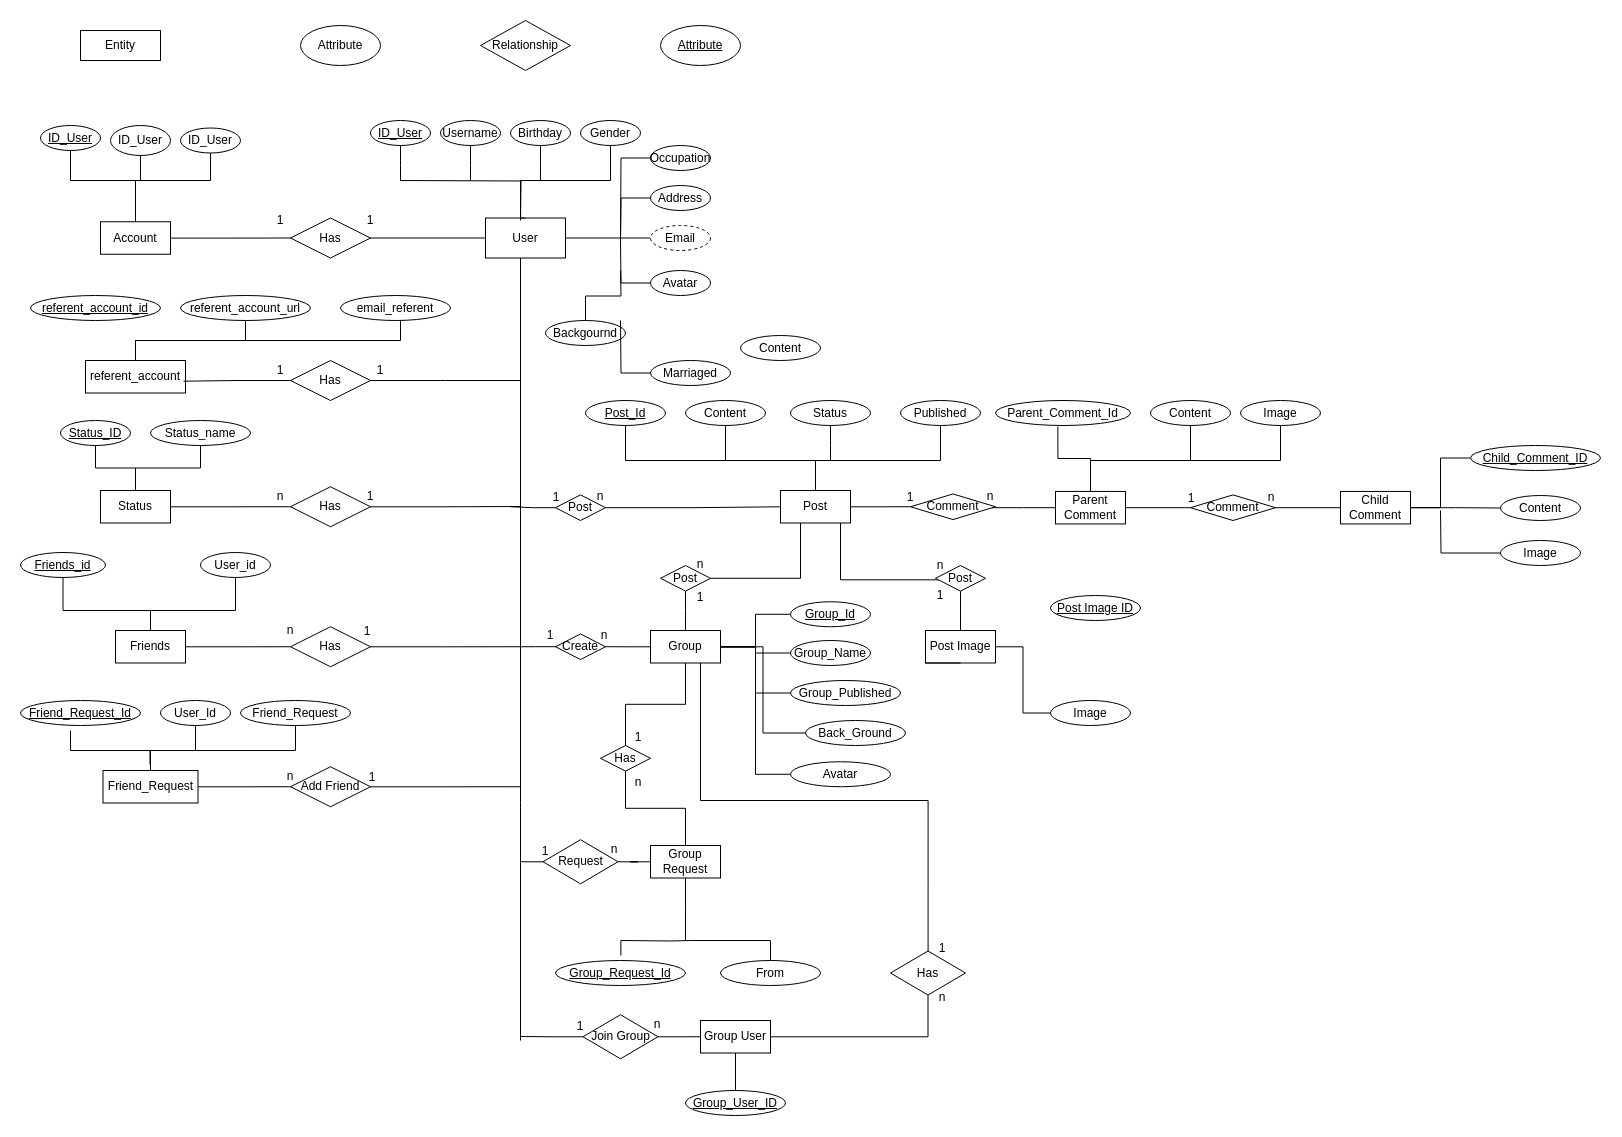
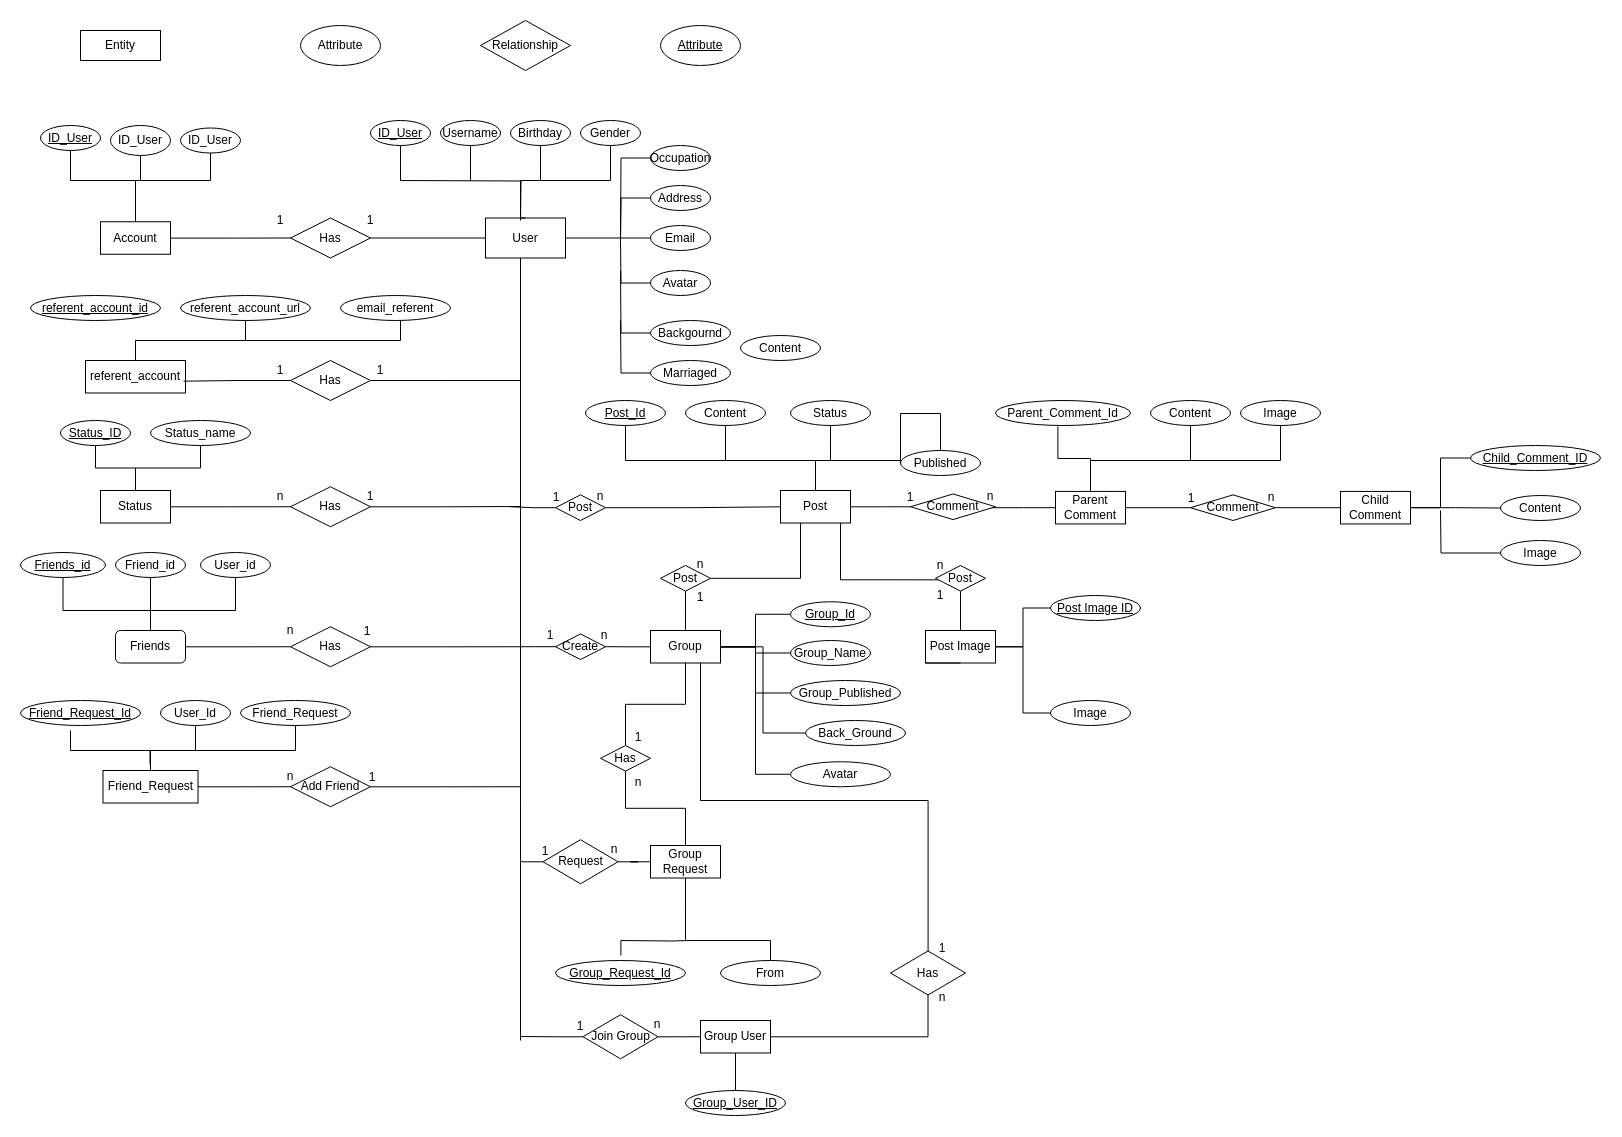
(681, 238) -> (681, 238)
(586, 333) -> (691, 333)
(941, 413) -> (941, 463)
none -> (151, 565)
none -> (151, 593)
none -> (1023, 612)
(151, 647) -> (151, 647)
